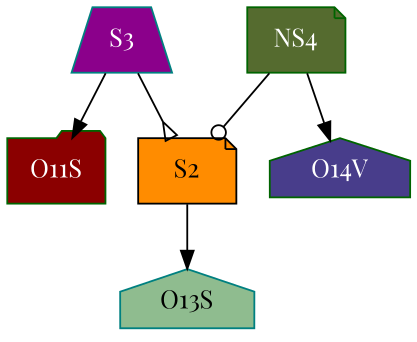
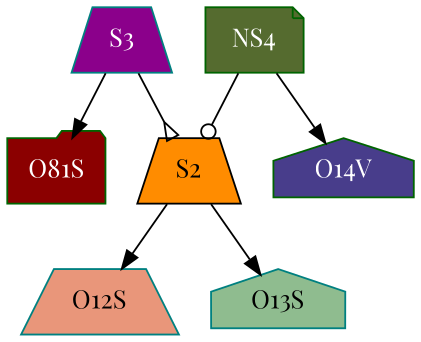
(56, 171) -> (56, 171)
(187, 171) -> (189, 171)
none -> (100, 302)
